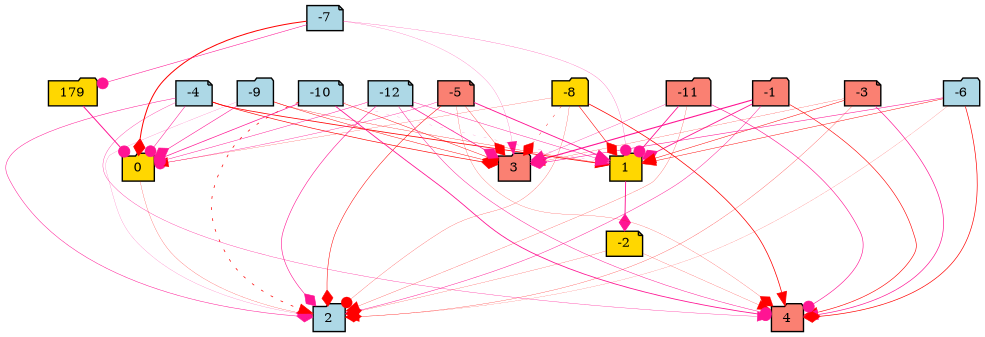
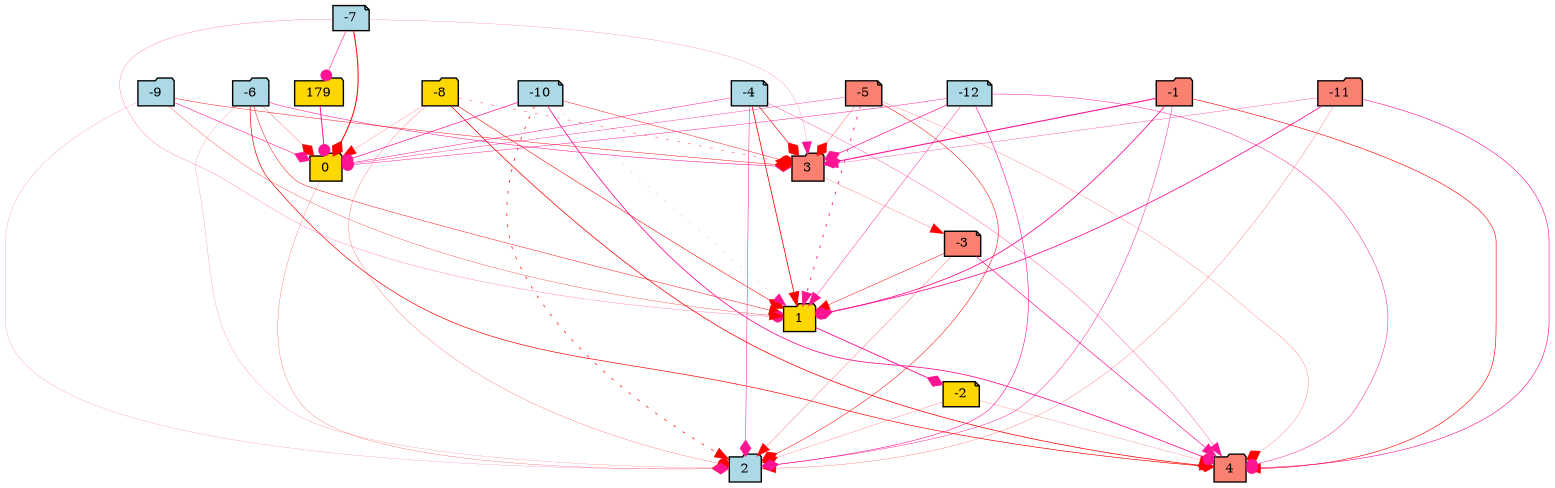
(769, 114) -> (875, 202)
none -> (282, 125)
(532, 127) -> (834, 199)
